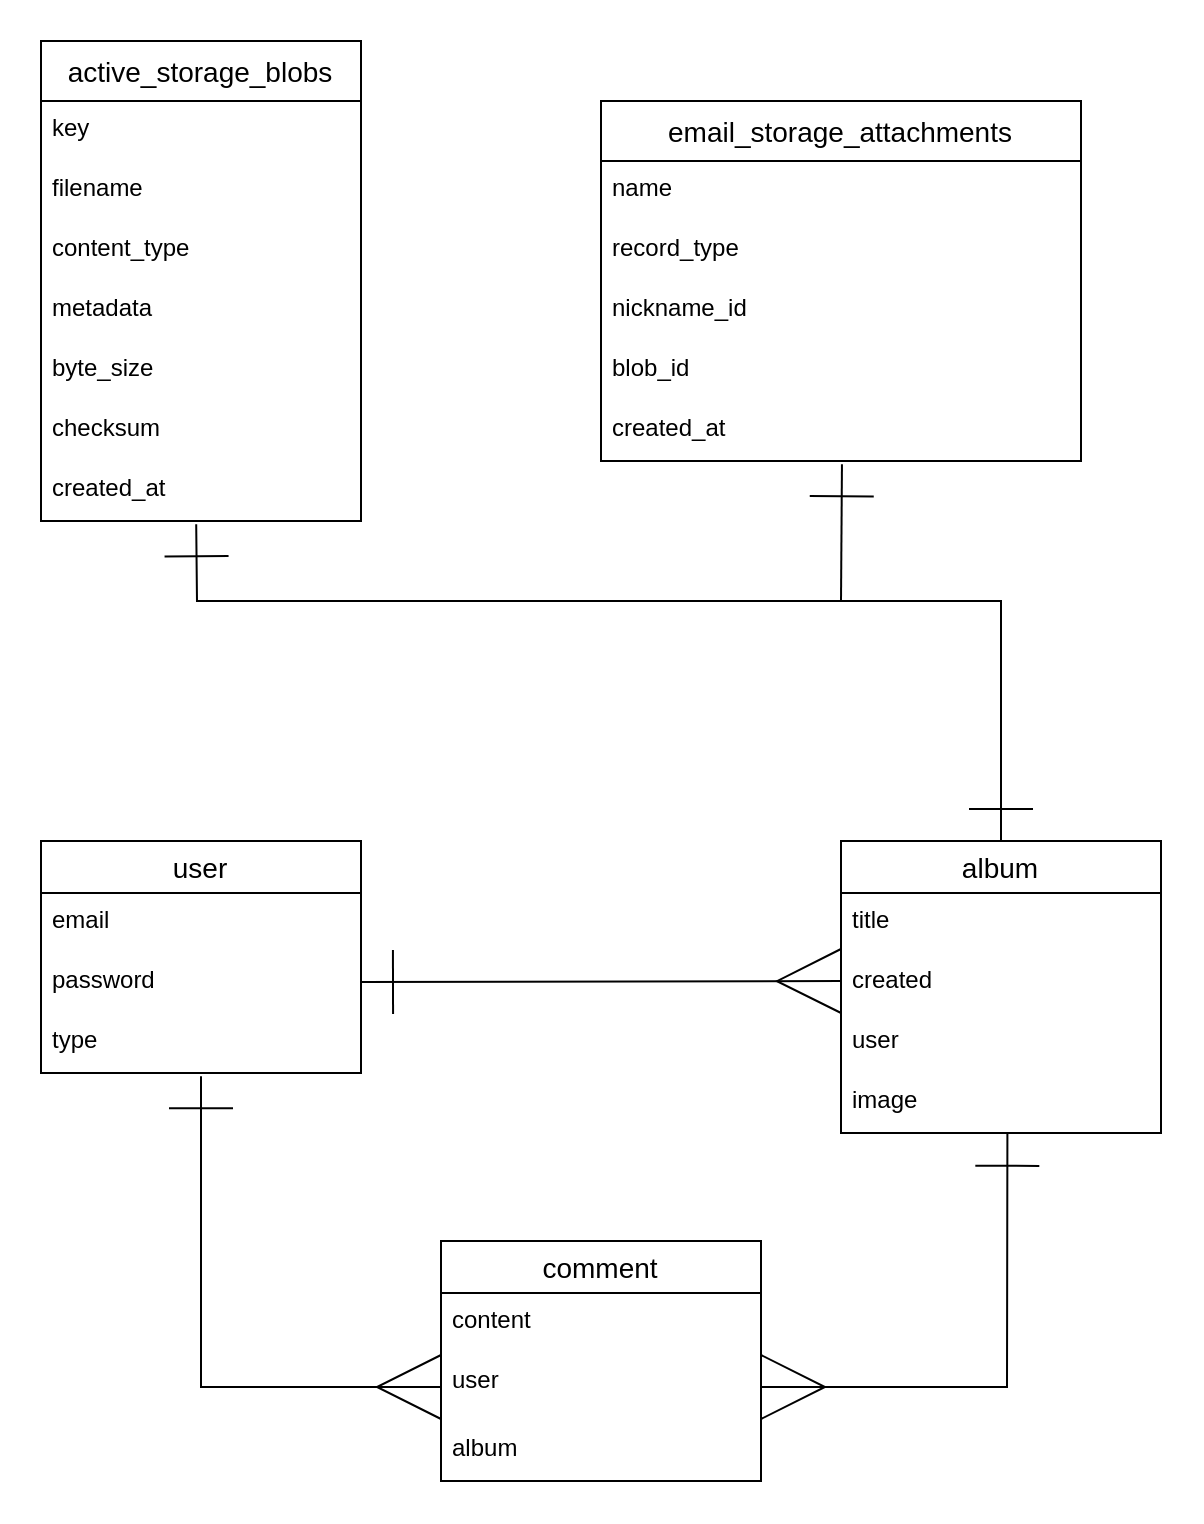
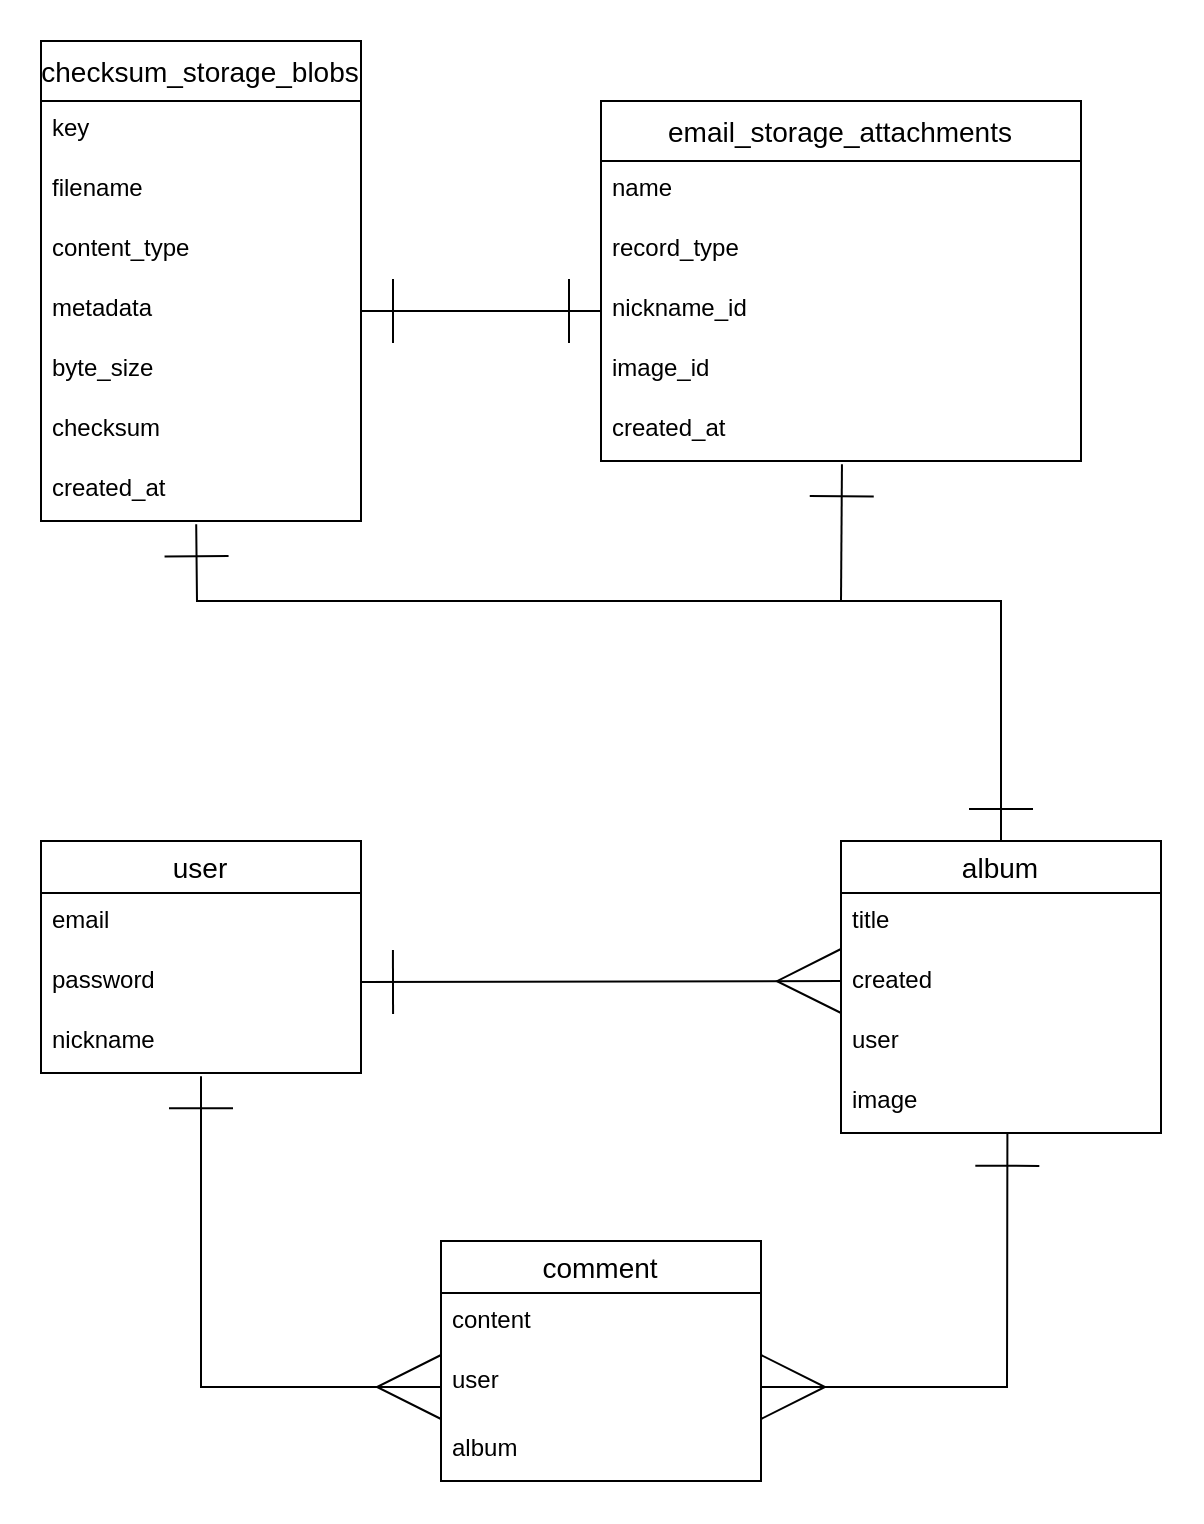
(200, 73) -> (200, 73)
none -> (481, 311)
(653, 368) -> (660, 368)
(79, 1040) -> (103, 1040)
